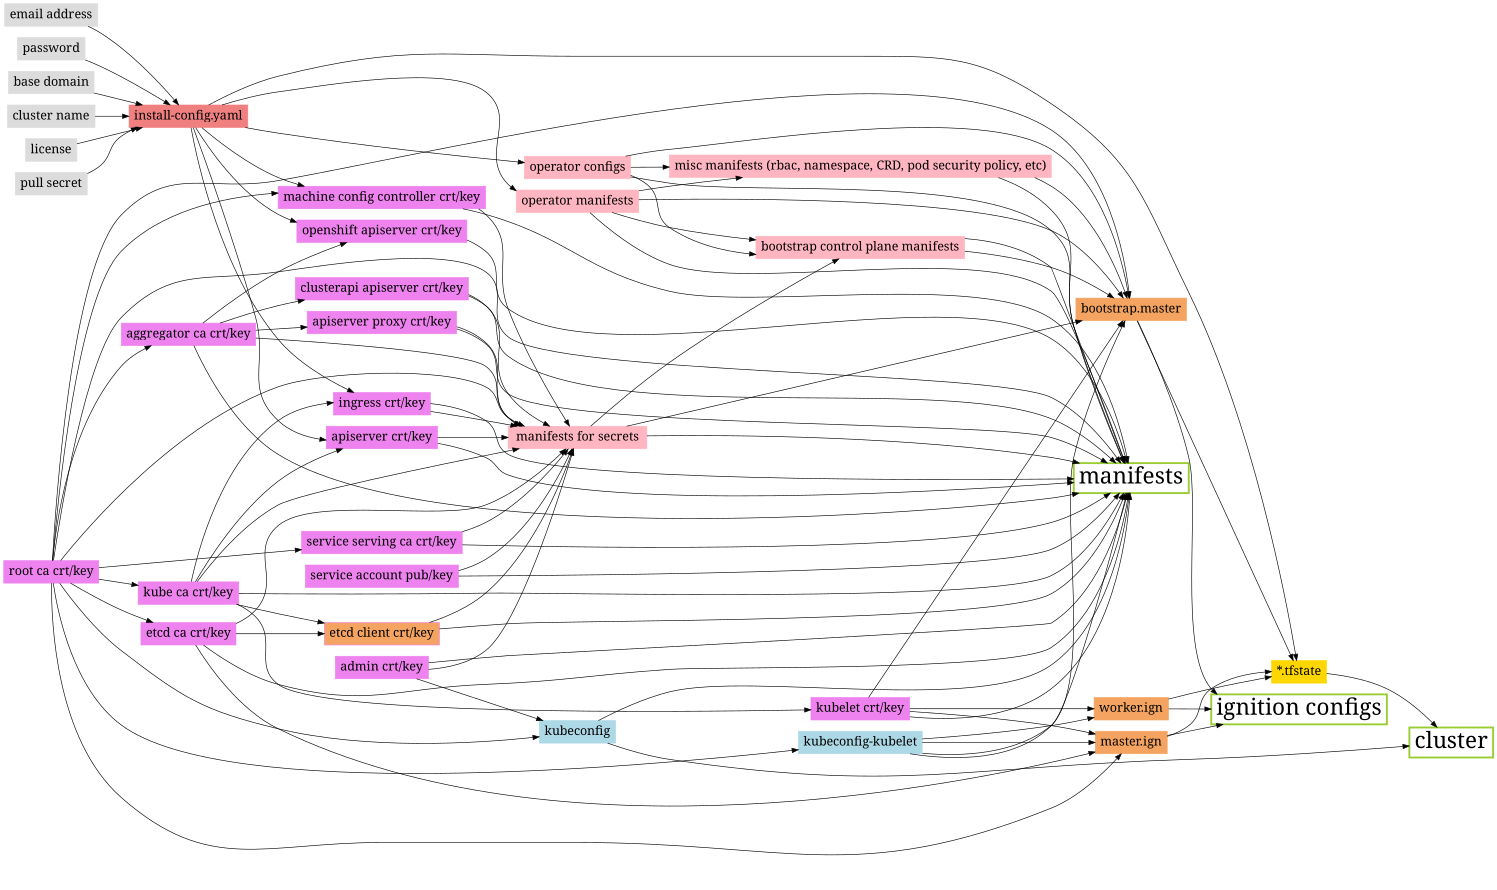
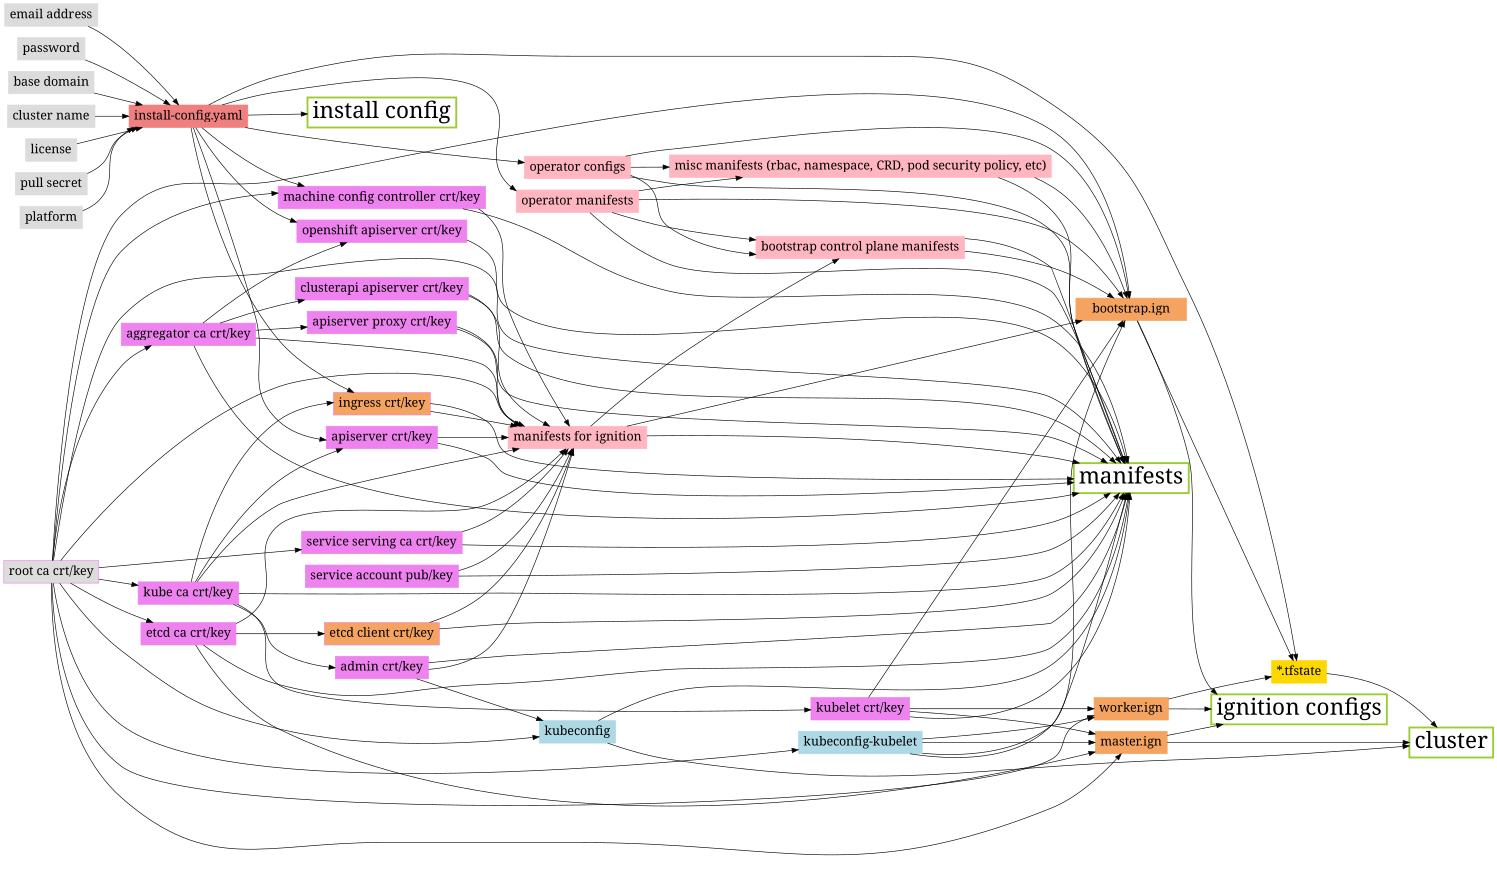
none -> (382, 112)
none -> (51, 218)
(1131, 309) -> (1131, 309)
(382, 404) -> (382, 404)
(578, 437) -> (578, 437)
(51, 572) -> (51, 572)
(277, 613) -> (273, 646)
(1205, 695) -> (1285, 742)
none -> (514, 805)
